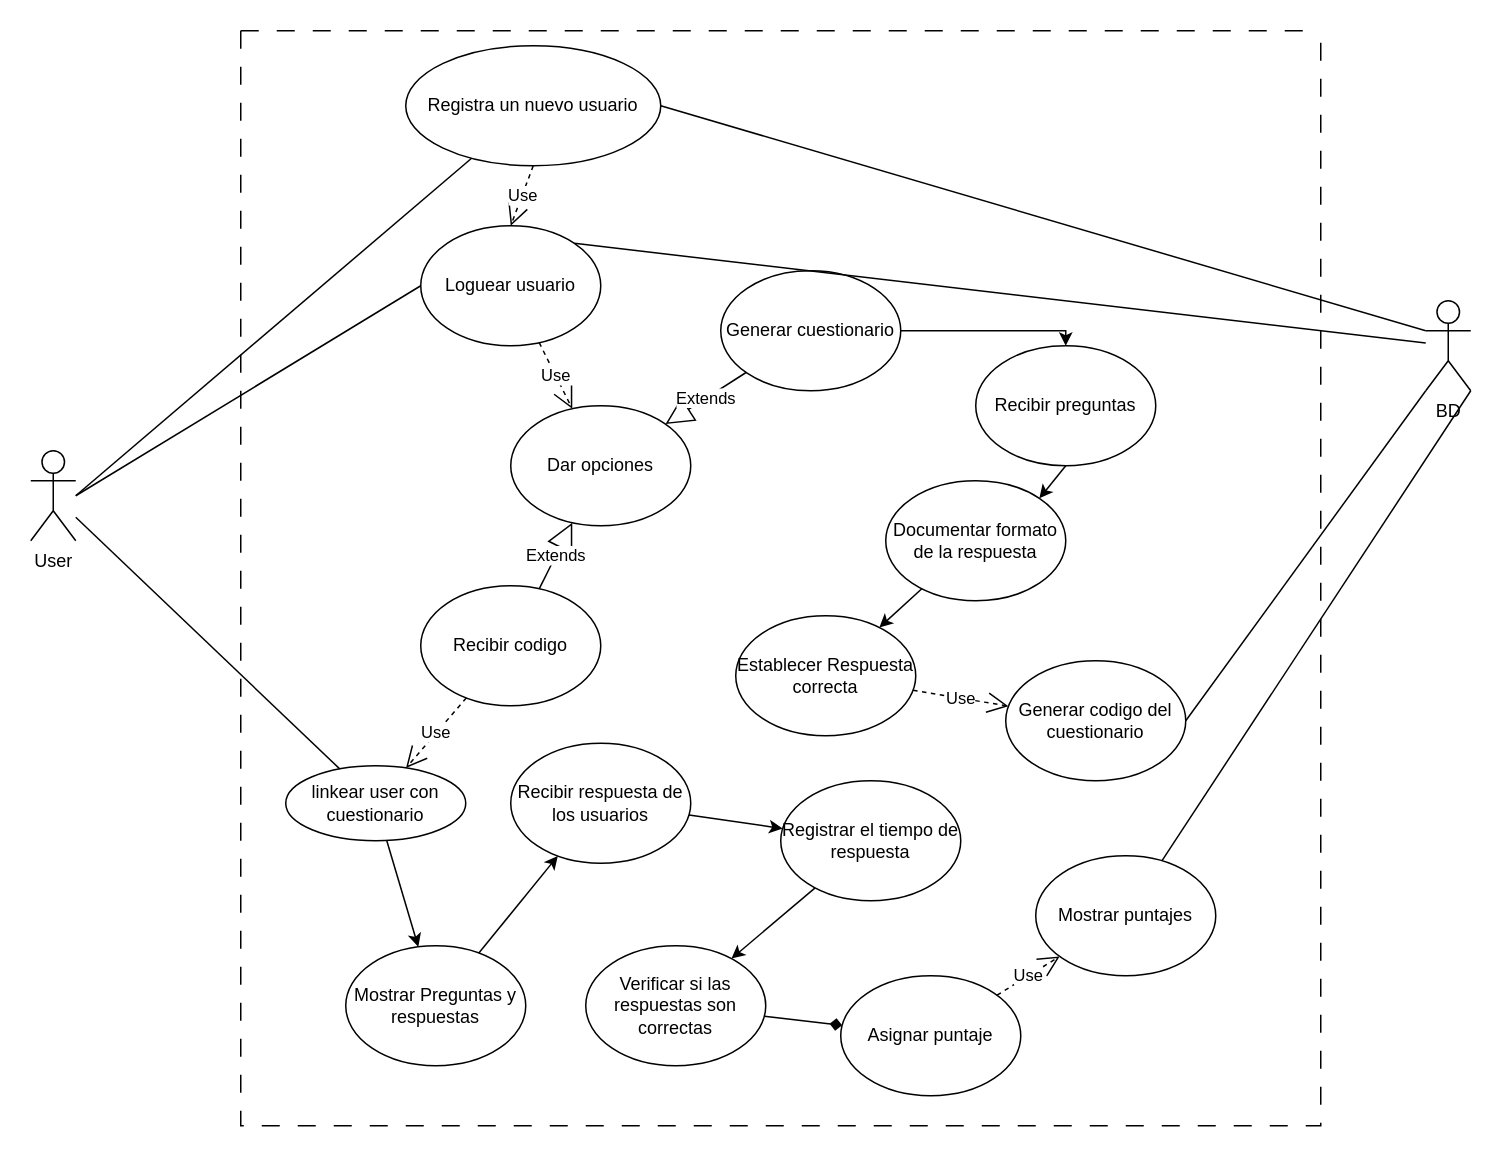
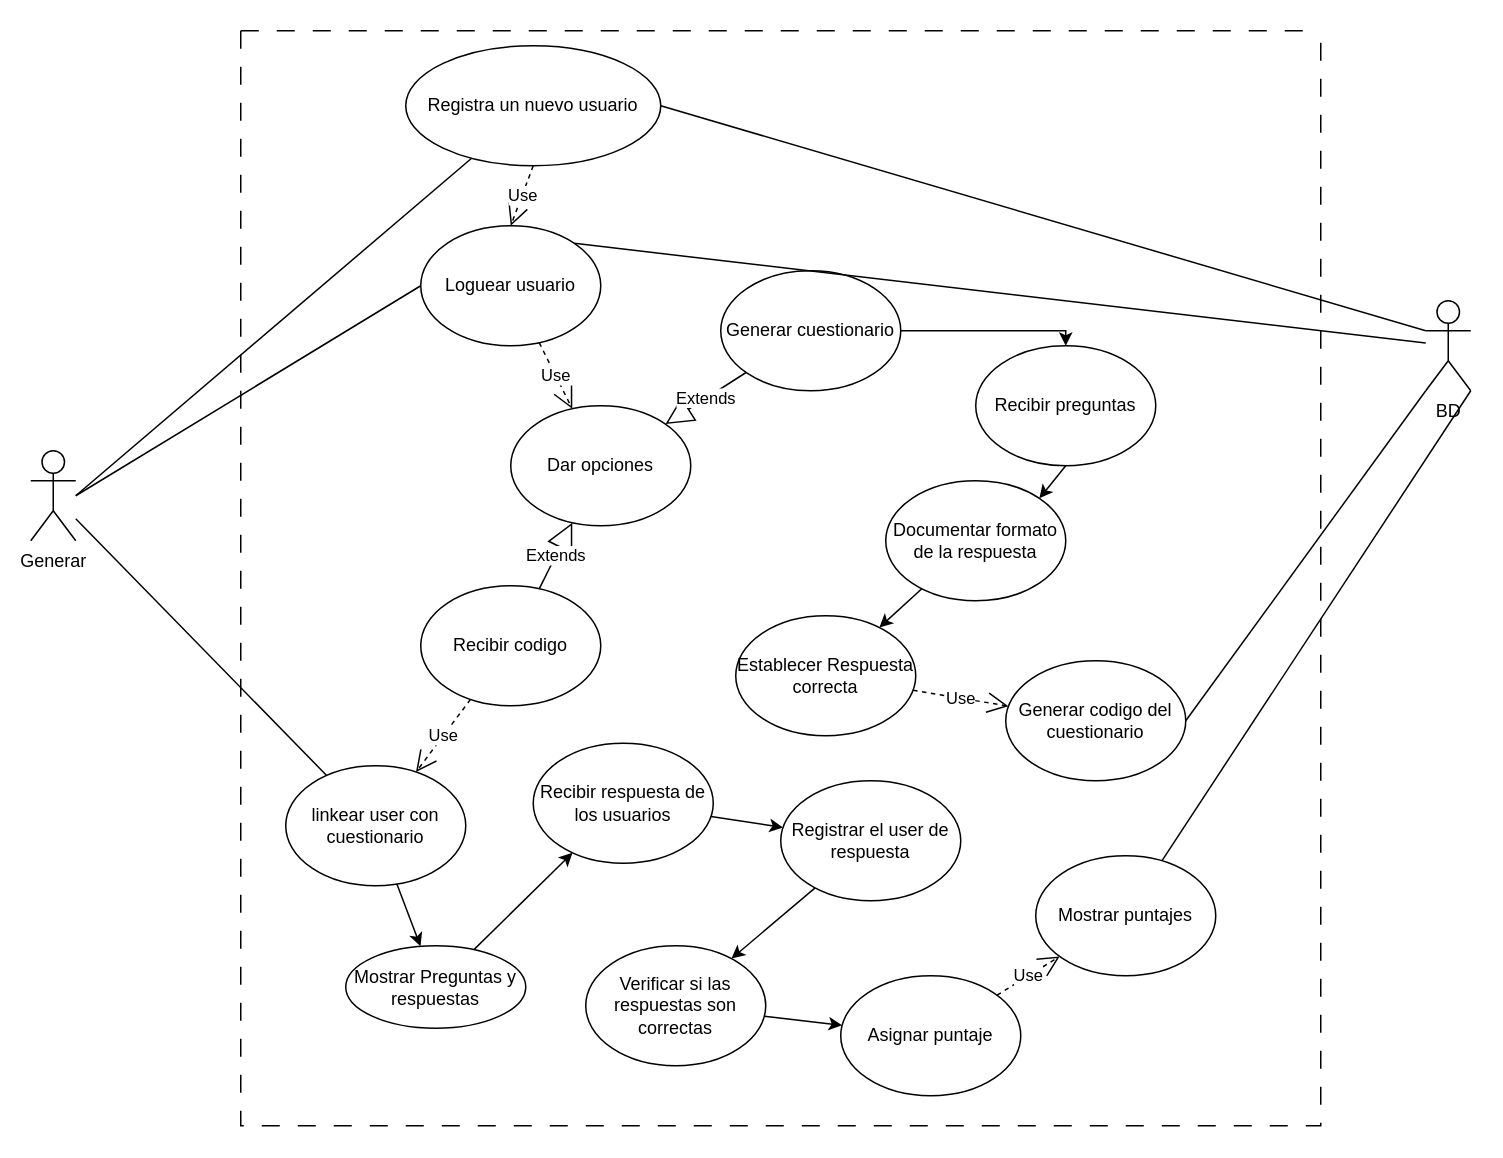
(54, 562) -> (54, 562)
(376, 803) -> (376, 826)
(601, 803) -> (623, 803)
(871, 841) -> (871, 841)
(436, 1006) -> (436, 987)
(829, 1024) -> (830, 1024)
